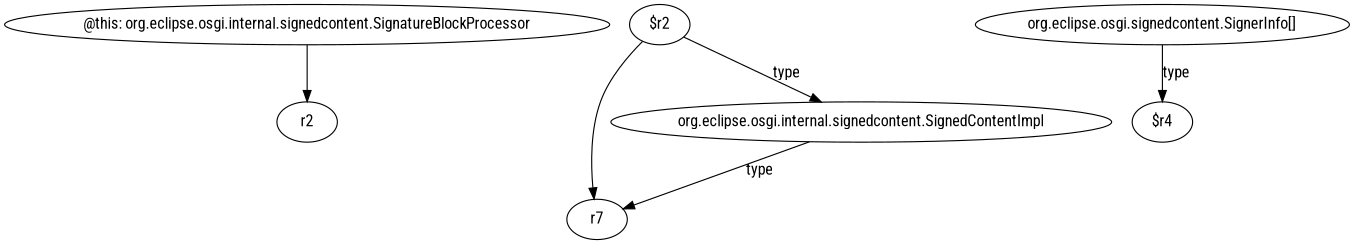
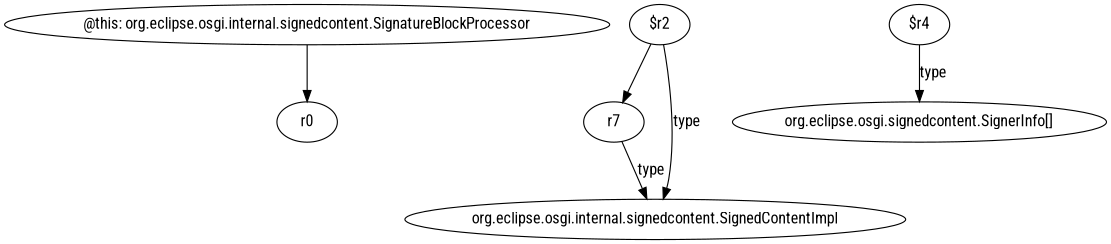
(1162, 68) -> (919, 68)
(307, 122) -> (307, 122)
(722, 173) -> (632, 165)
